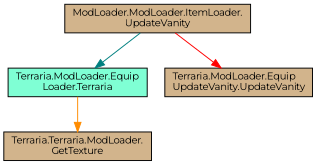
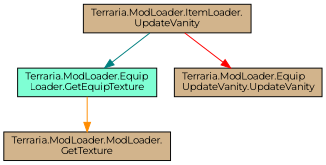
(158, 19) -> (167, 19)
(78, 82) -> (87, 82)
(78, 146) -> (87, 146)
